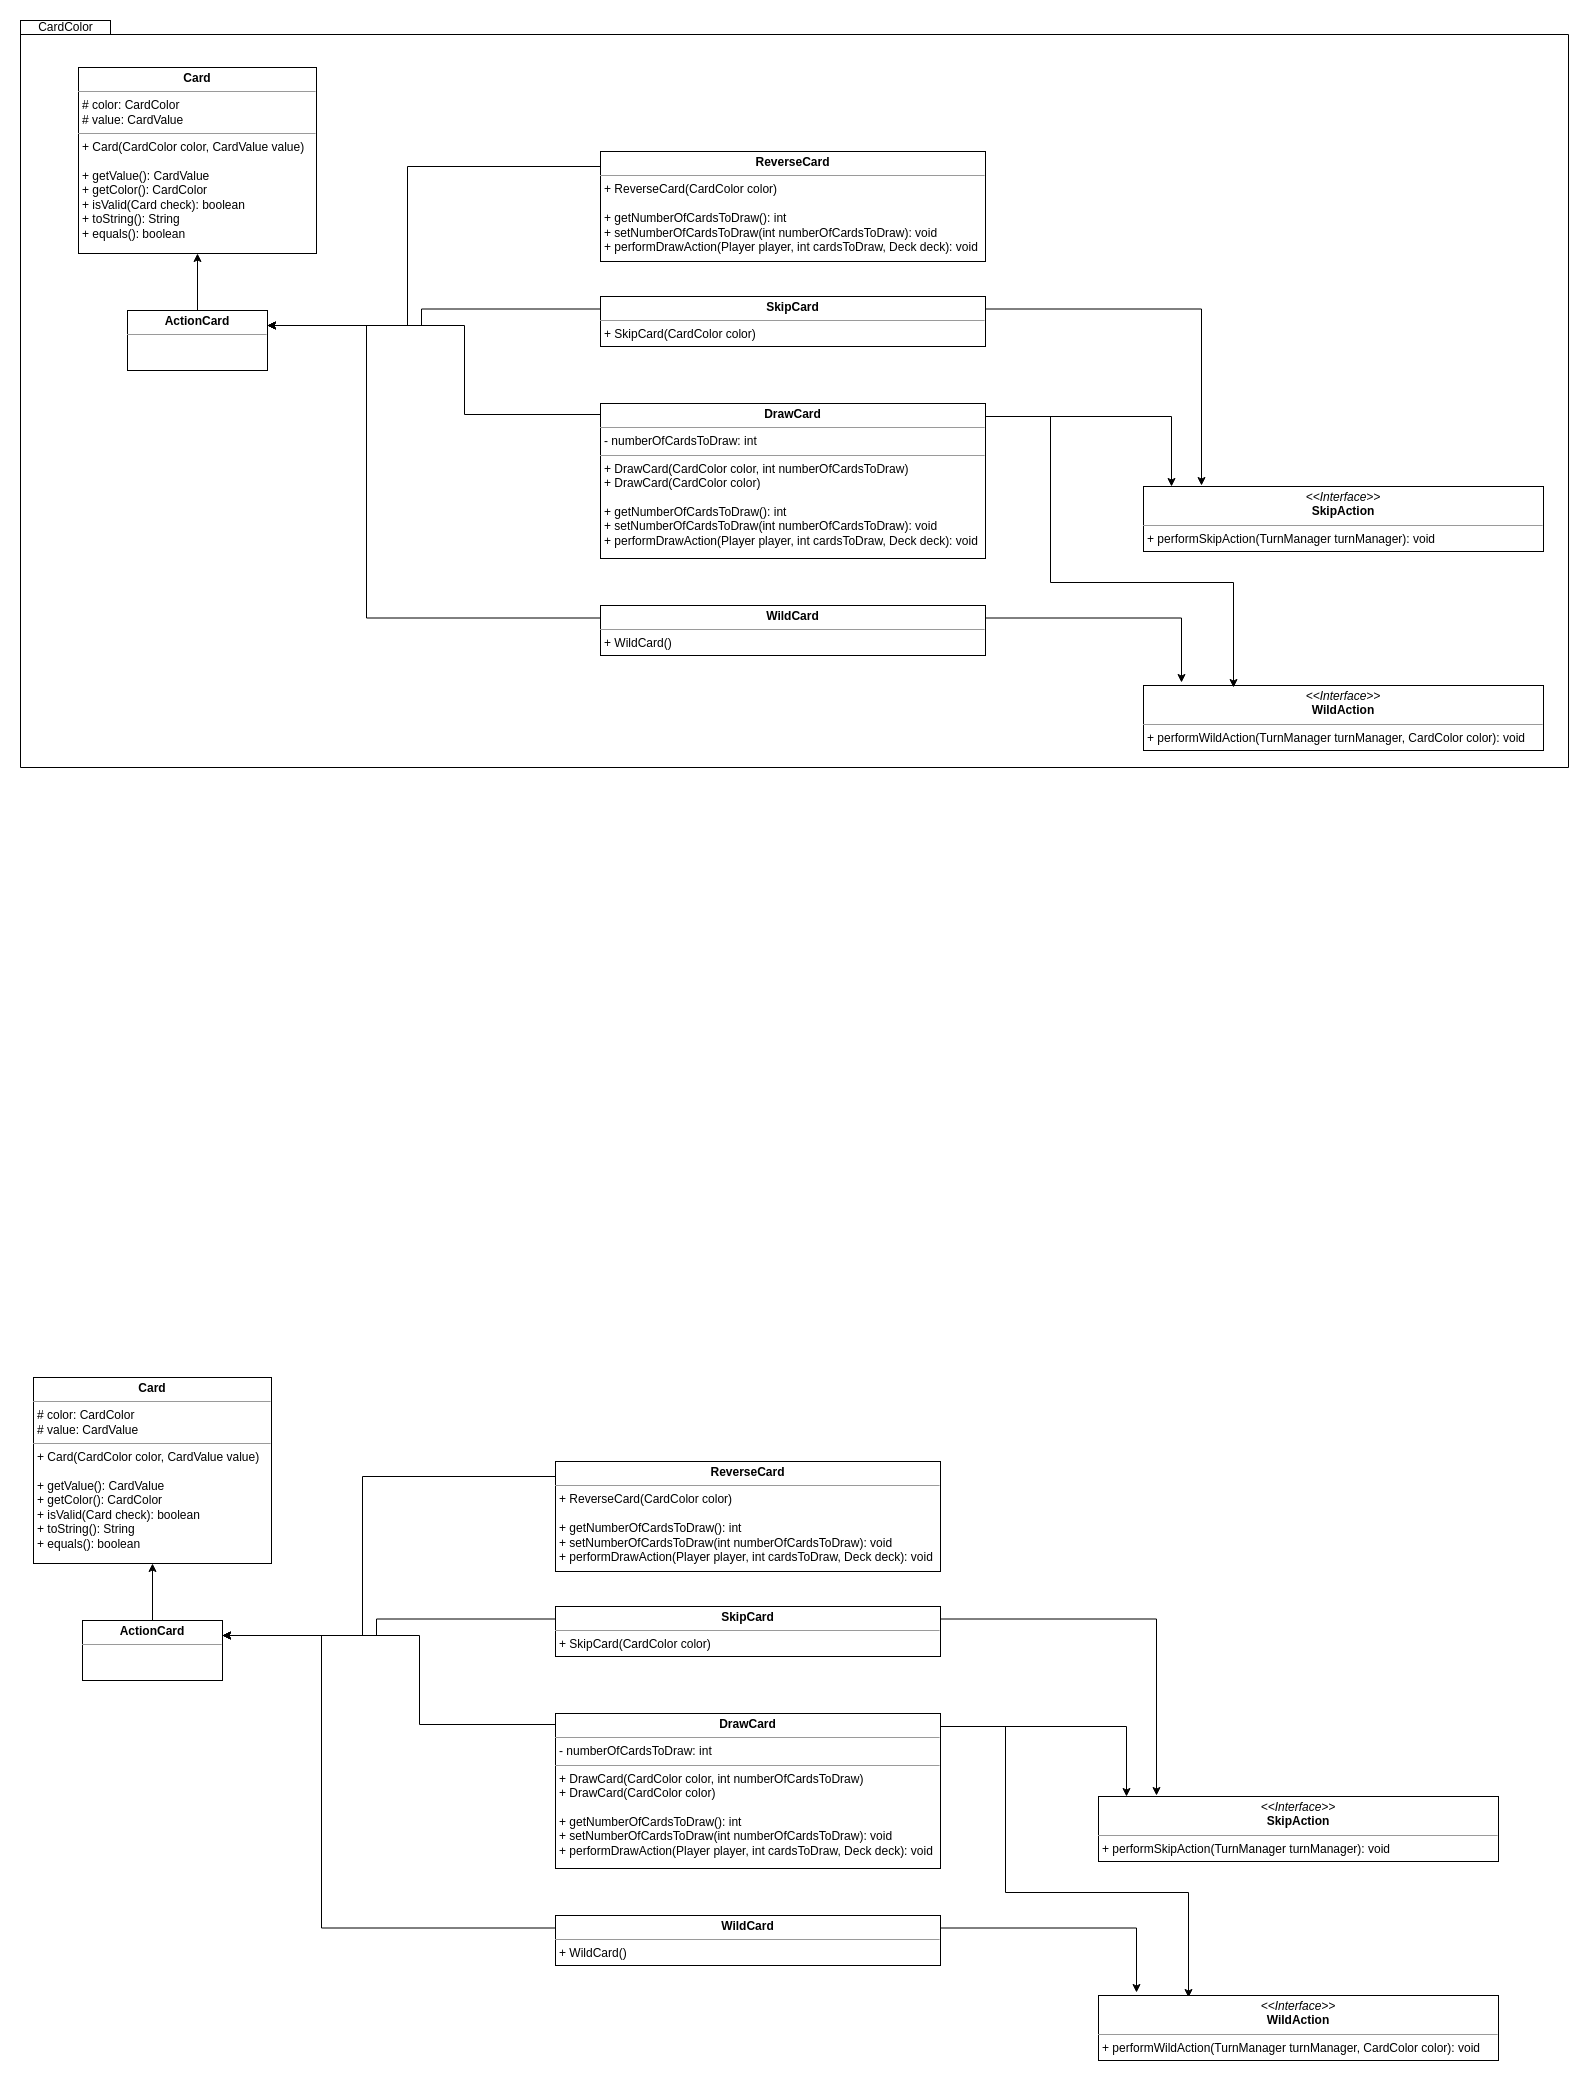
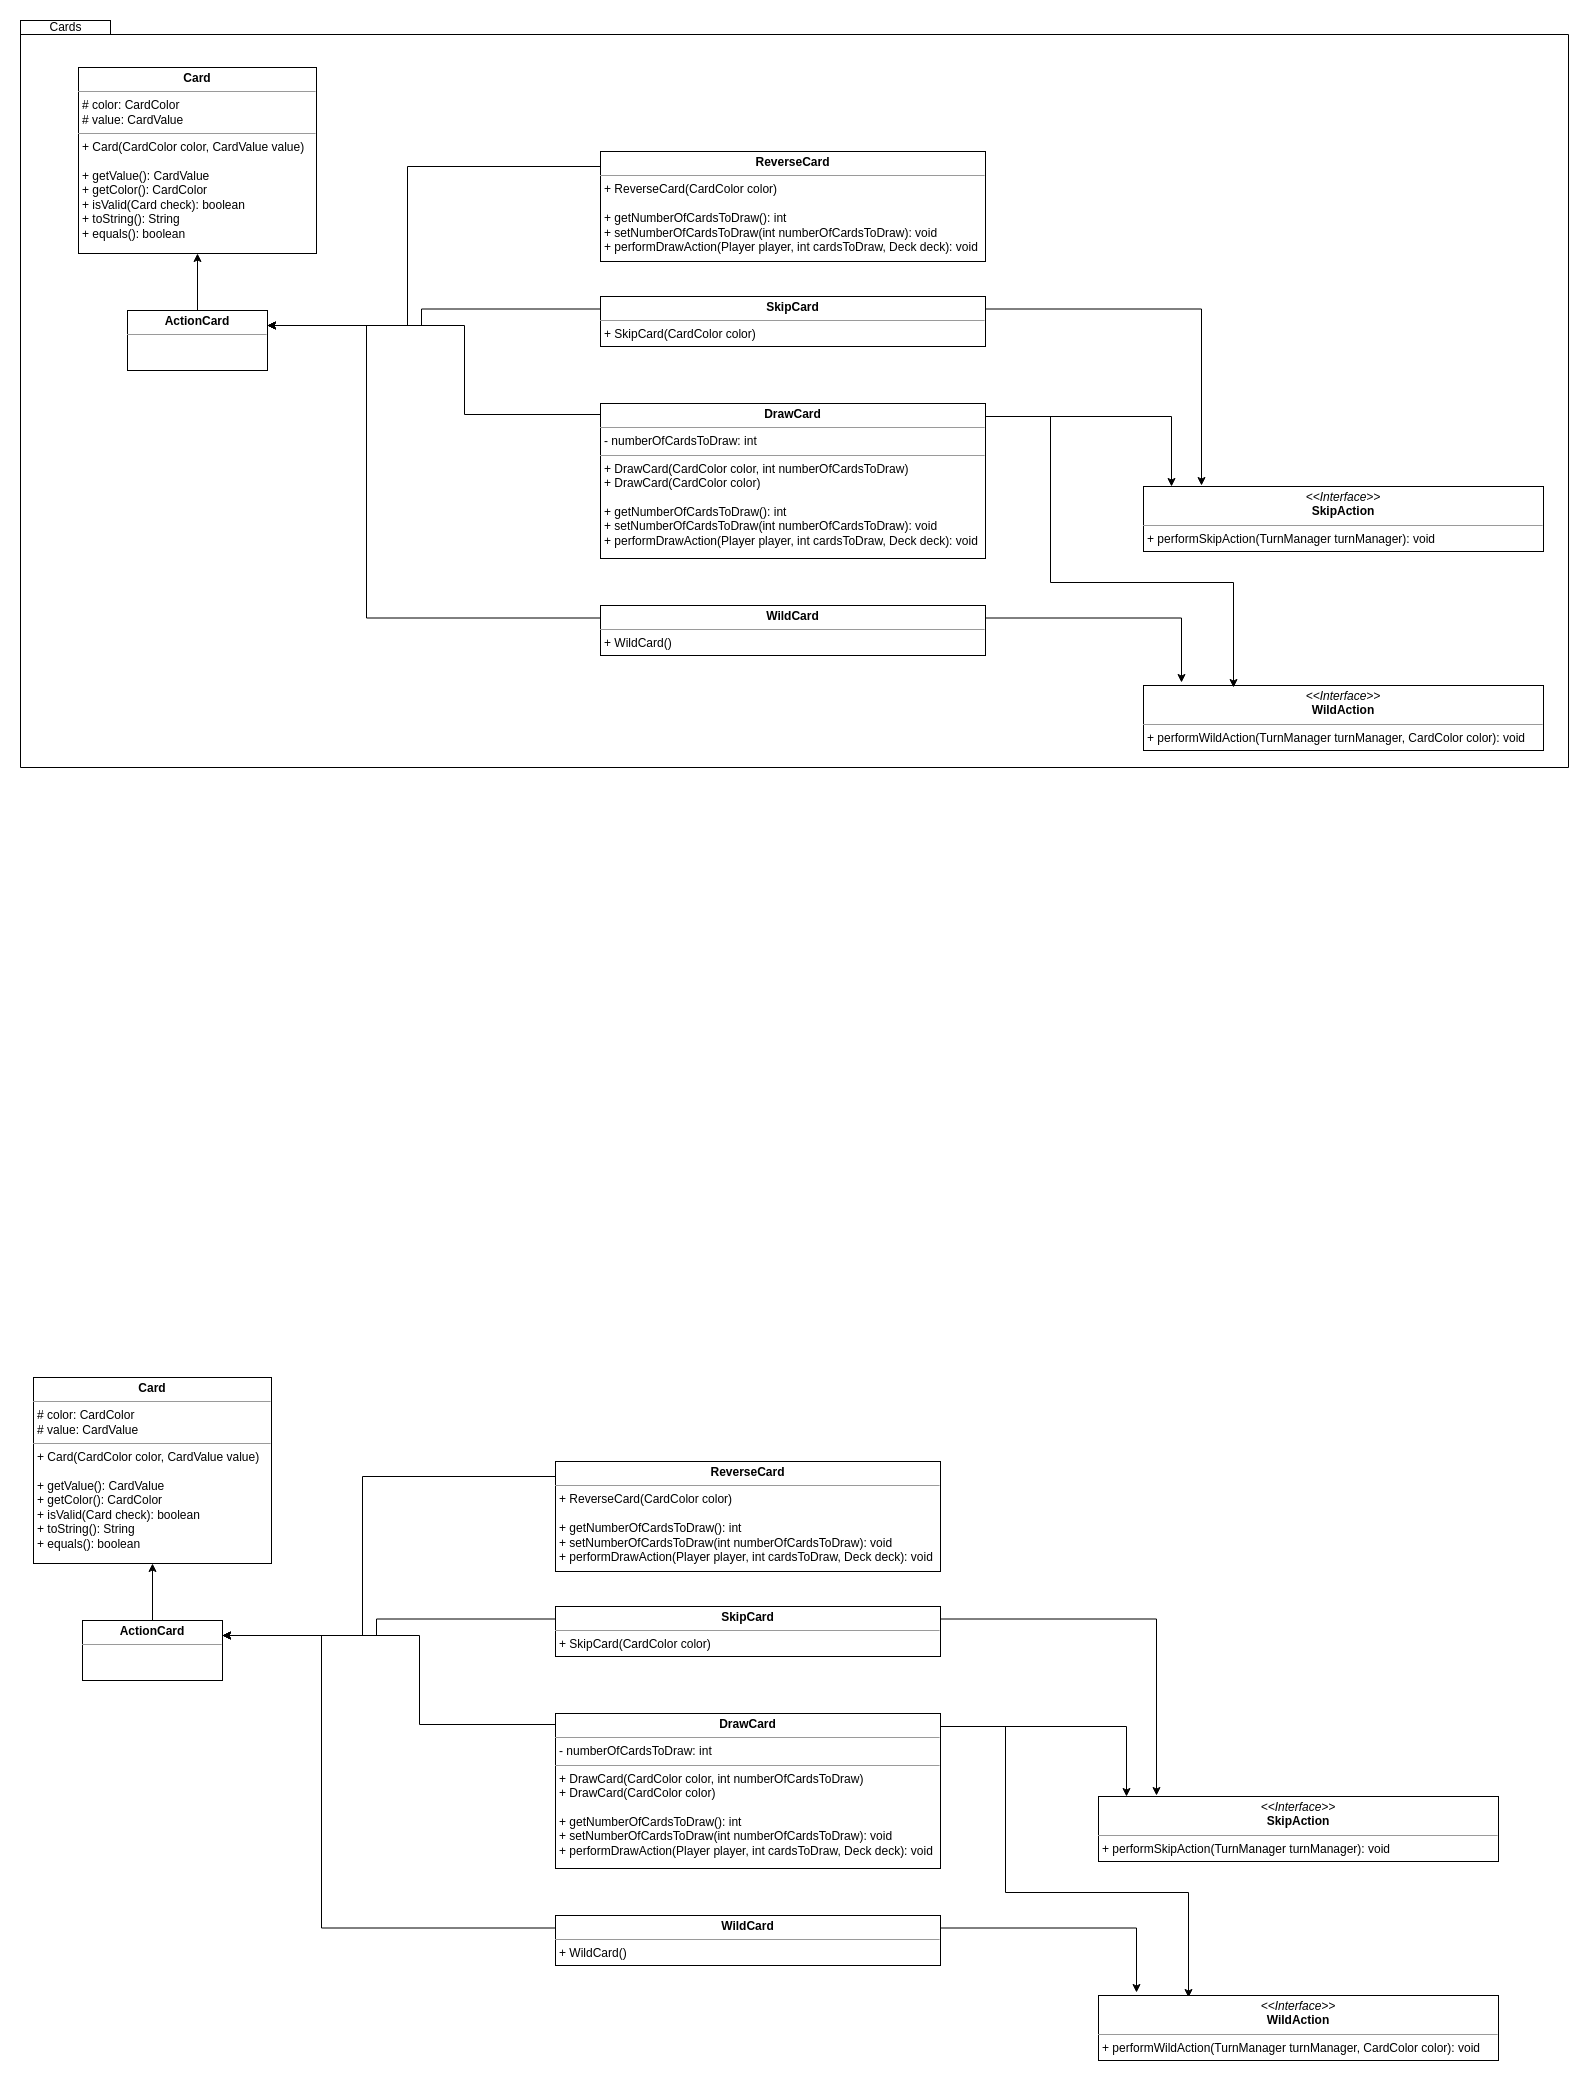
(66, 28) -> (66, 28)
